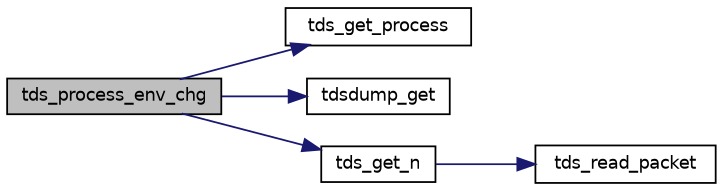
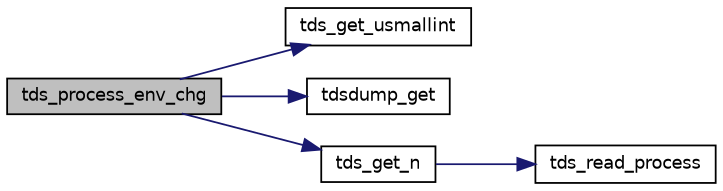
(378, 27) -> (378, 27)
(626, 164) -> (626, 164)
